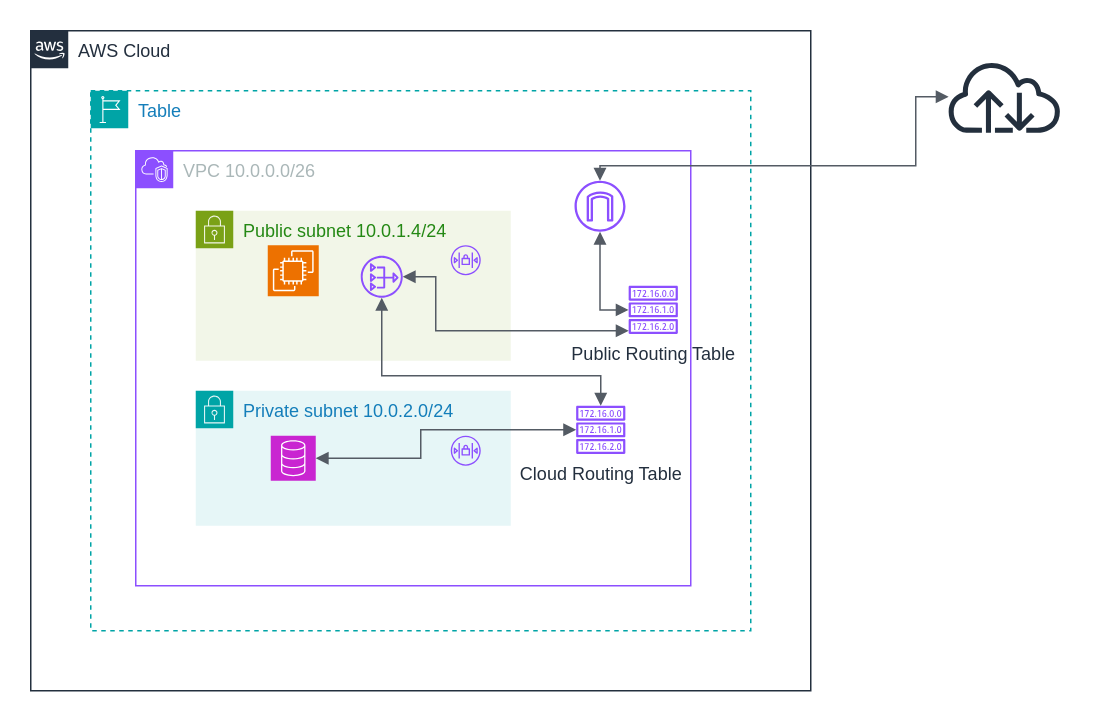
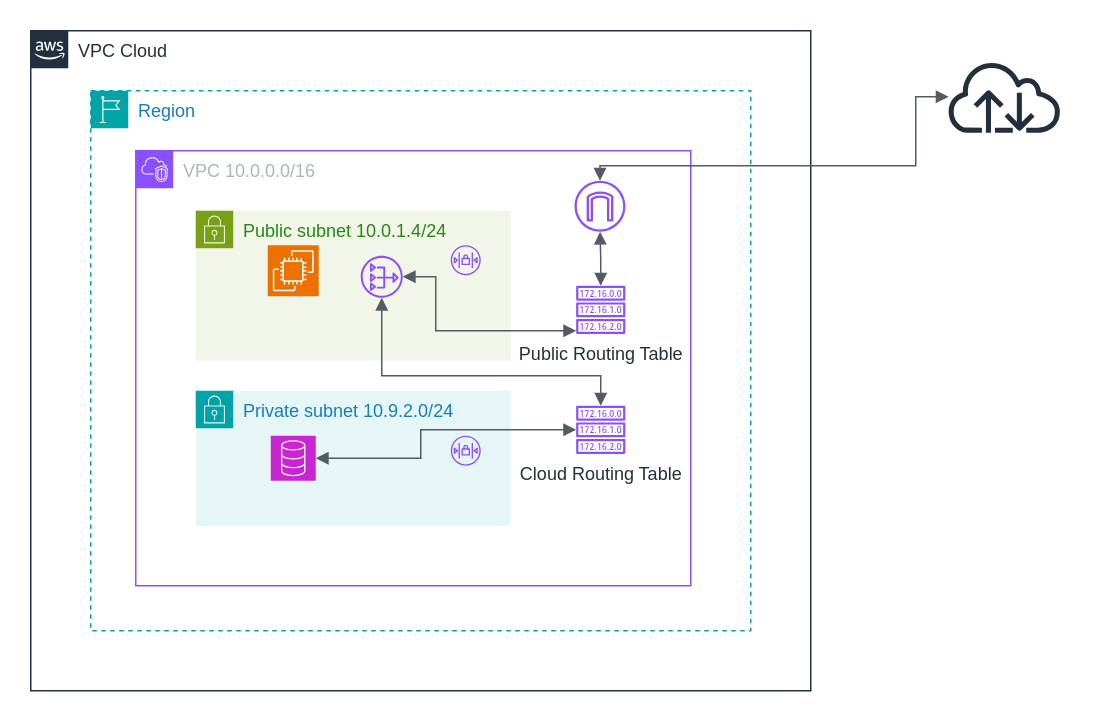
(119, 52) -> (119, 52)
(162, 112) -> (167, 112)
(250, 172) -> (250, 172)
(653, 310) -> (601, 310)
(361, 412) -> (361, 412)
